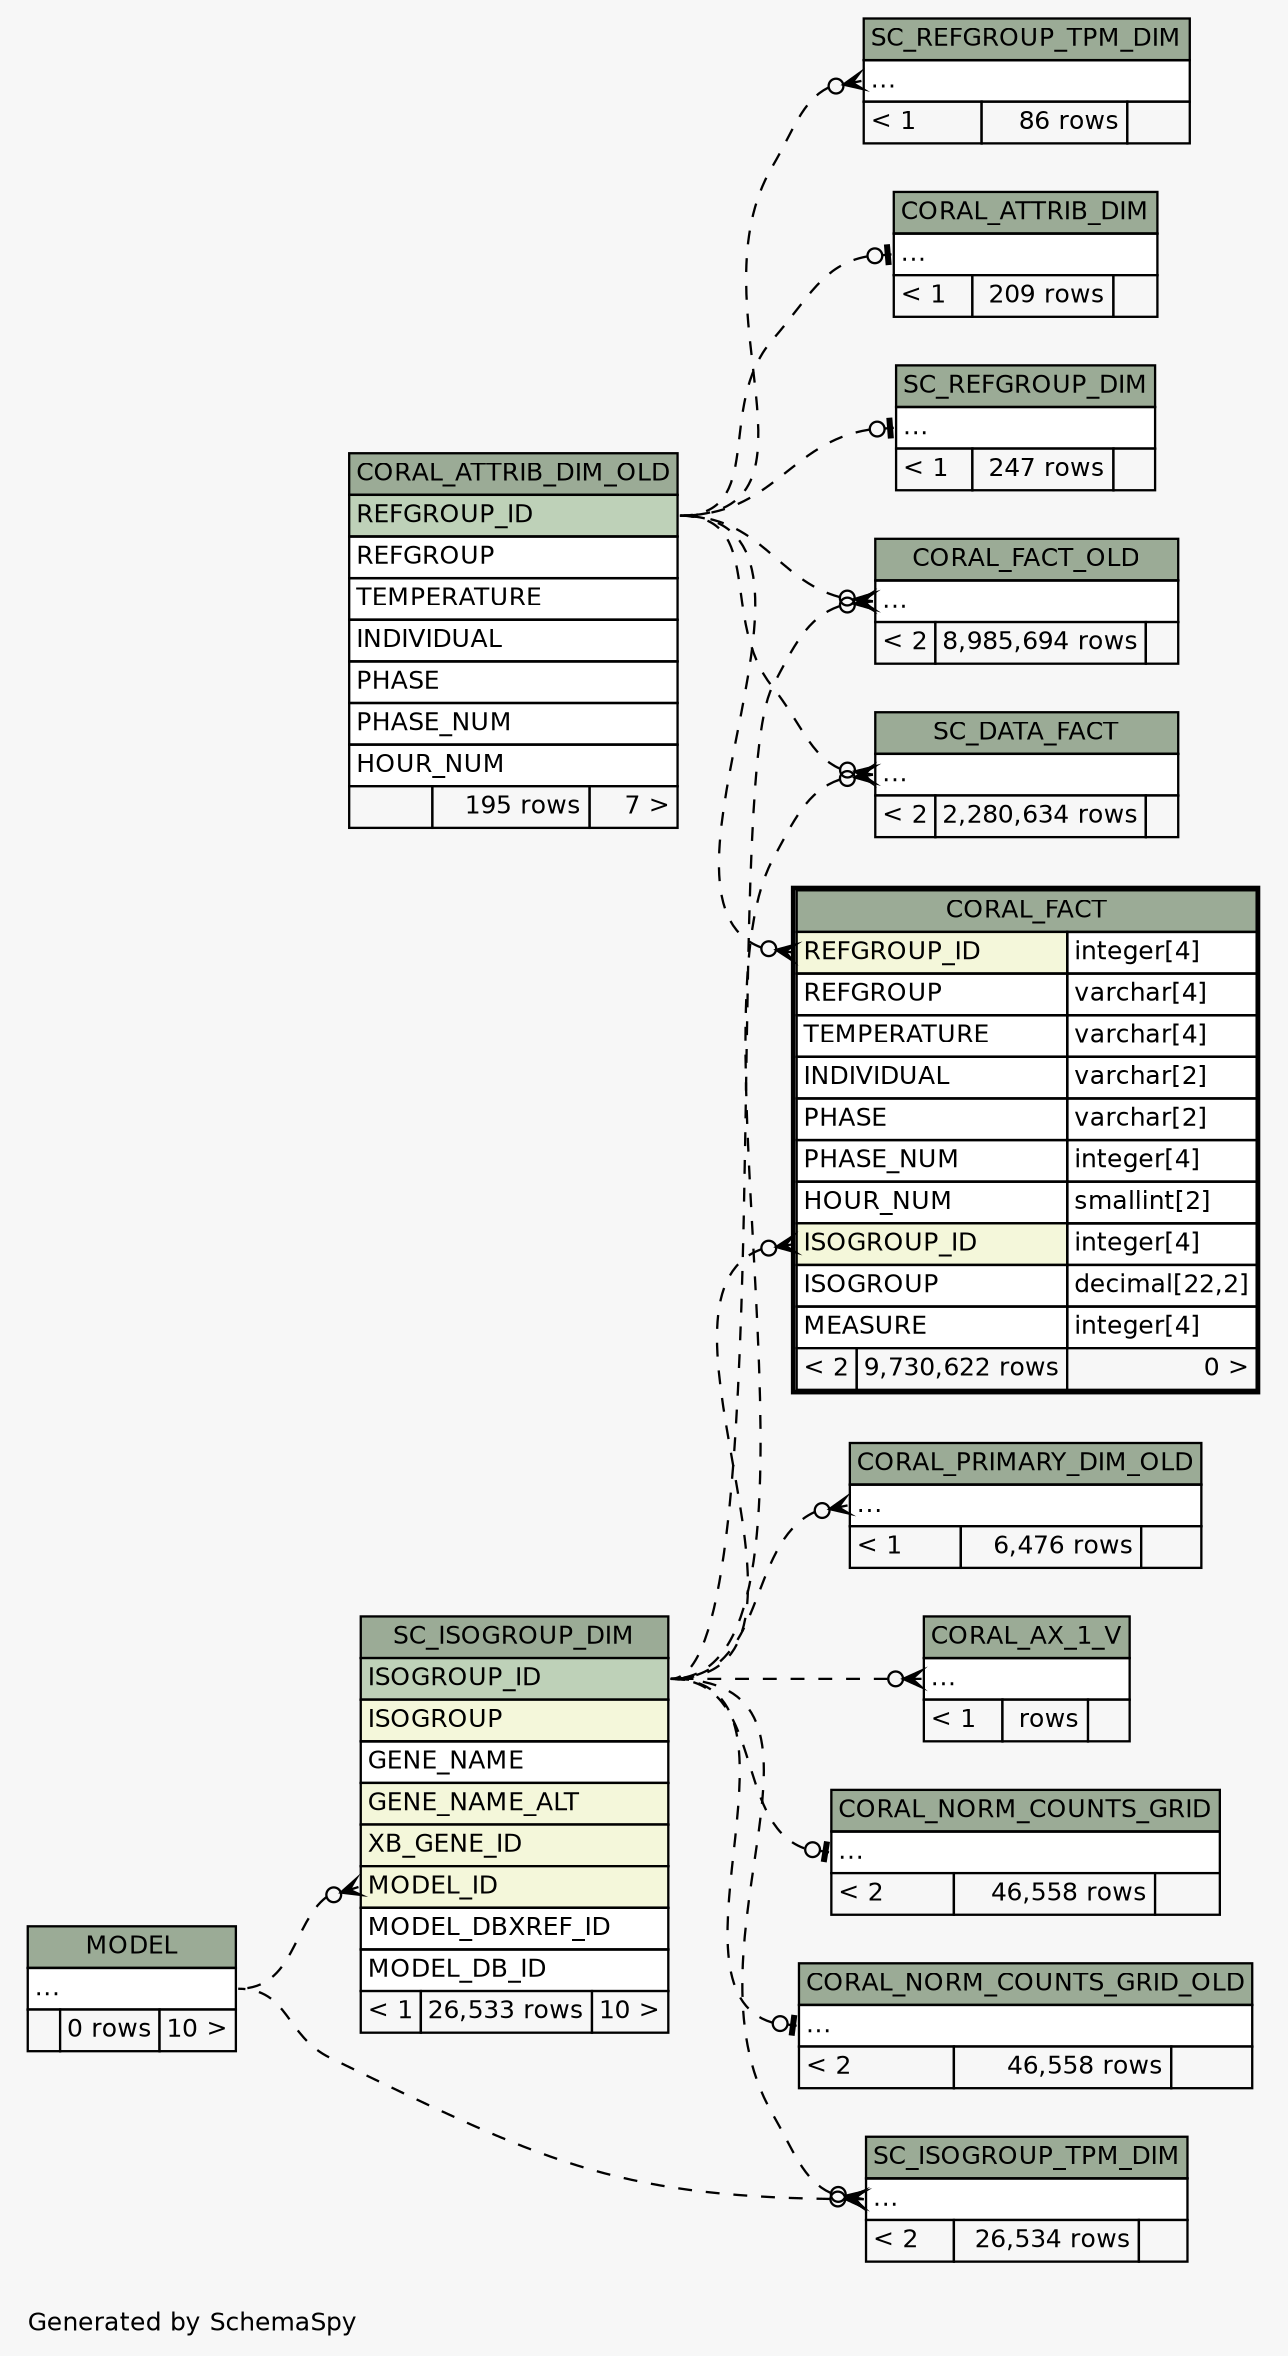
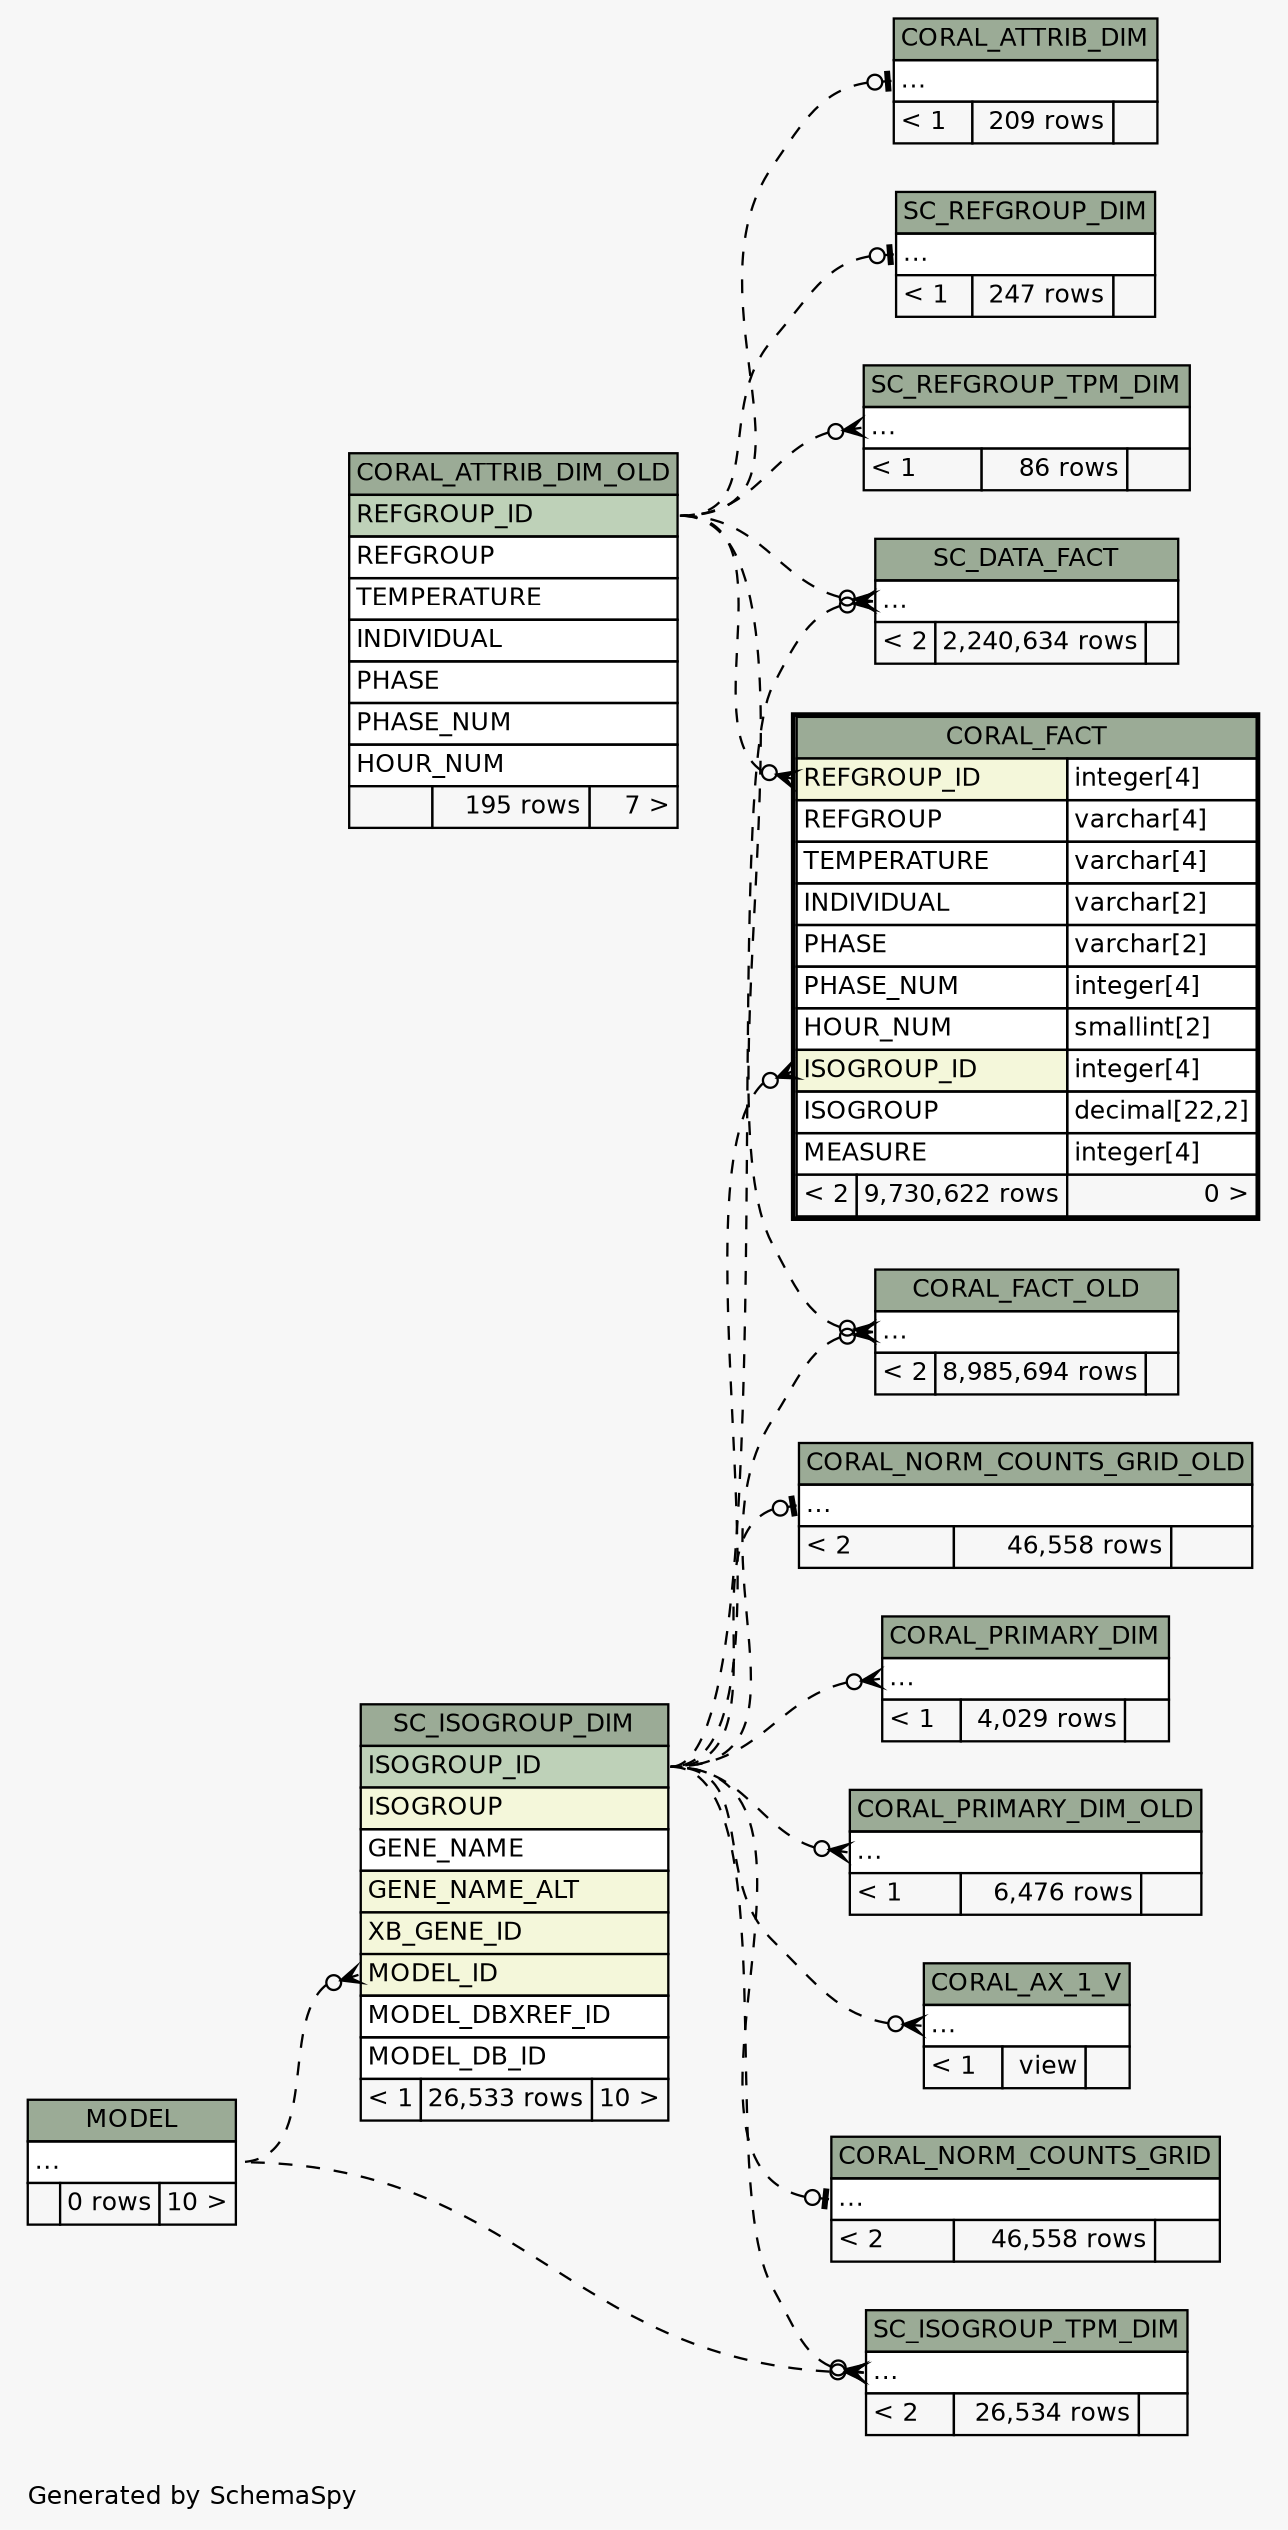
(1041, 815) -> (1041, 642)
none -> (1026, 1679)
(1050, 1719) -> (1049, 2066)
